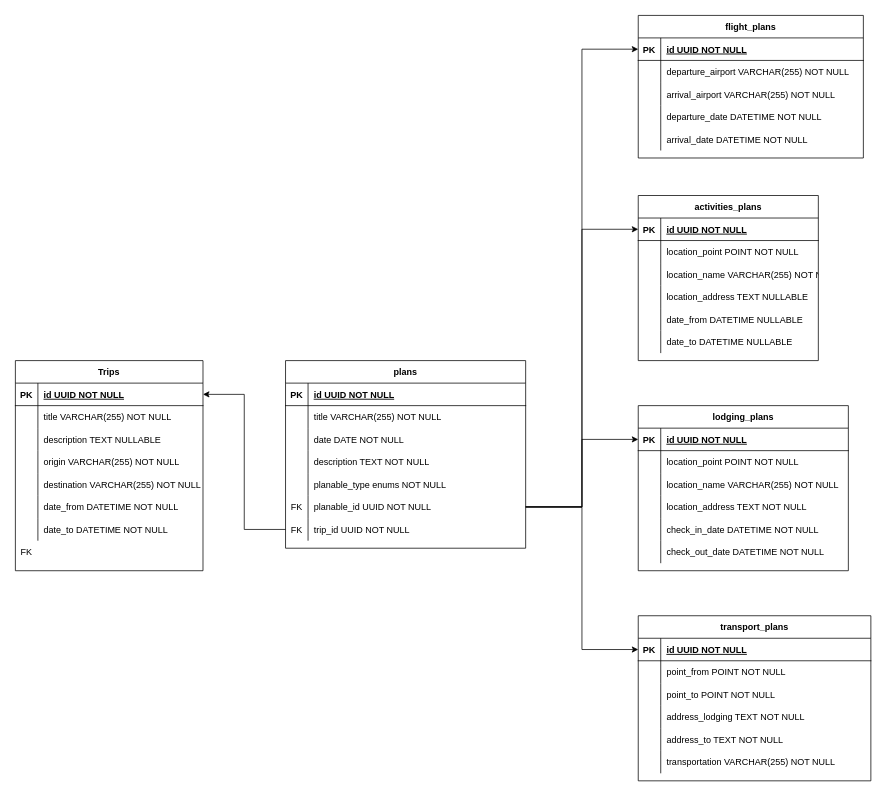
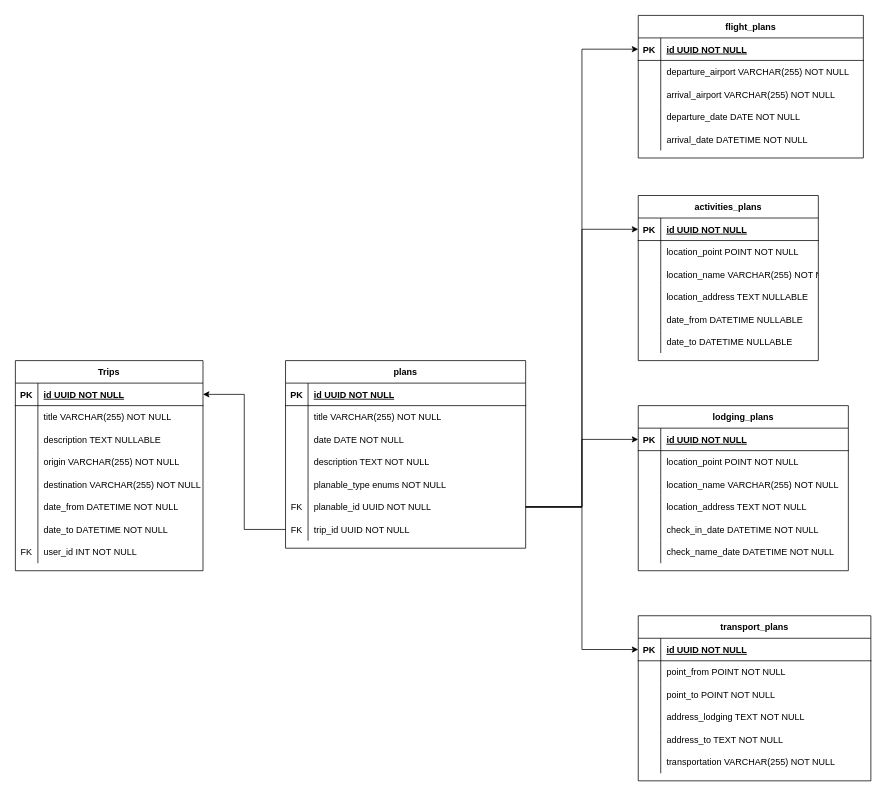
(743, 117) -> (733, 117)
none -> (120, 552)
(743, 552) -> (746, 552)
